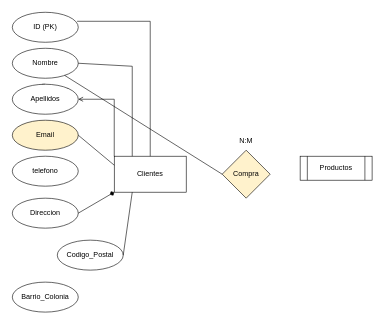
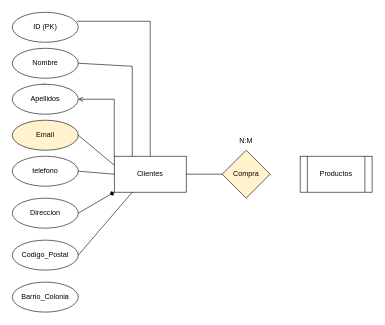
(143, 125) -> (204, 174)
(336, 168) -> (336, 174)
none -> (96, 173)
(90, 255) -> (45, 255)
